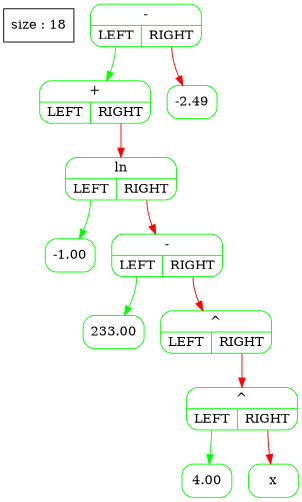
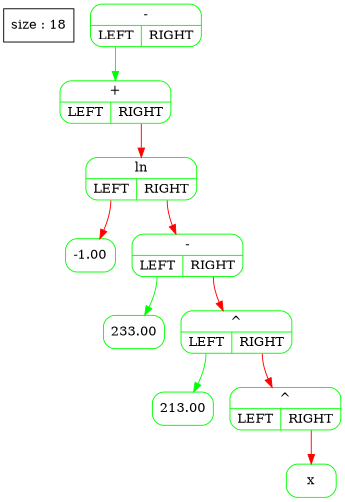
(192, 102) -> none
(88, 216) -> (109, 216)
none -> (183, 409)
(207, 481) -> none
